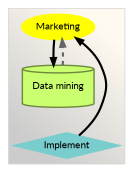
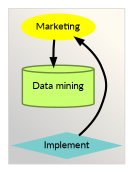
(63, 56) -> none
